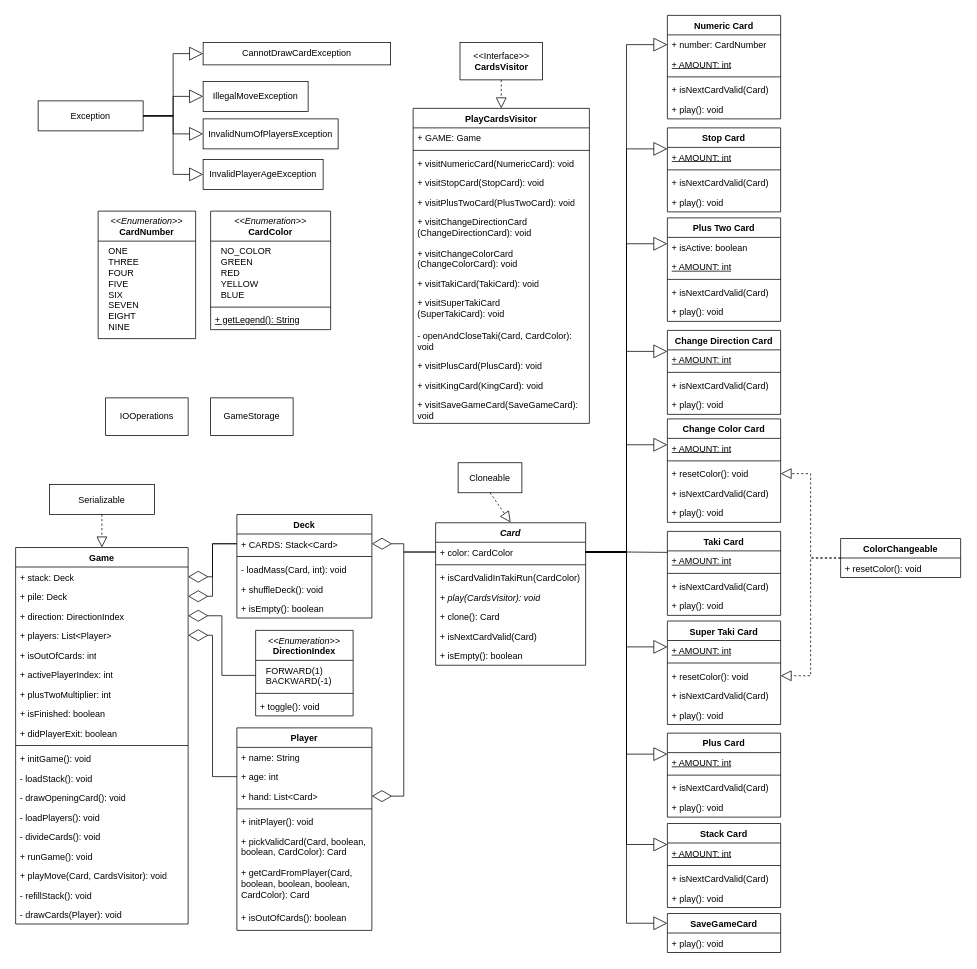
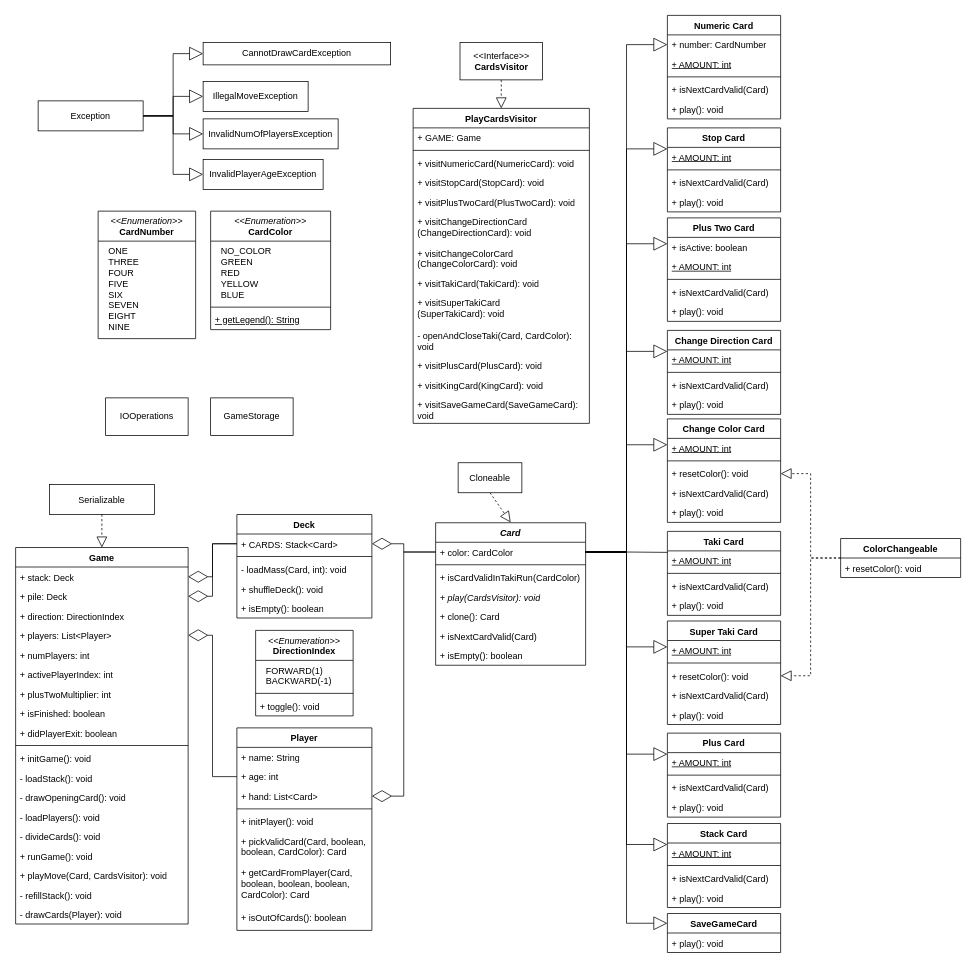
(222, 654) -> none
(62, 656) -> (57, 656)
